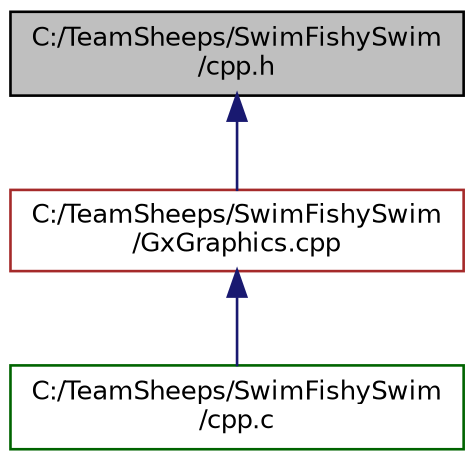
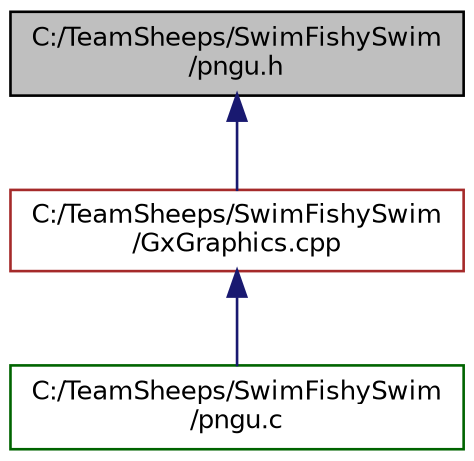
(237, 54) -> (237, 54)
(237, 407) -> (237, 407)
